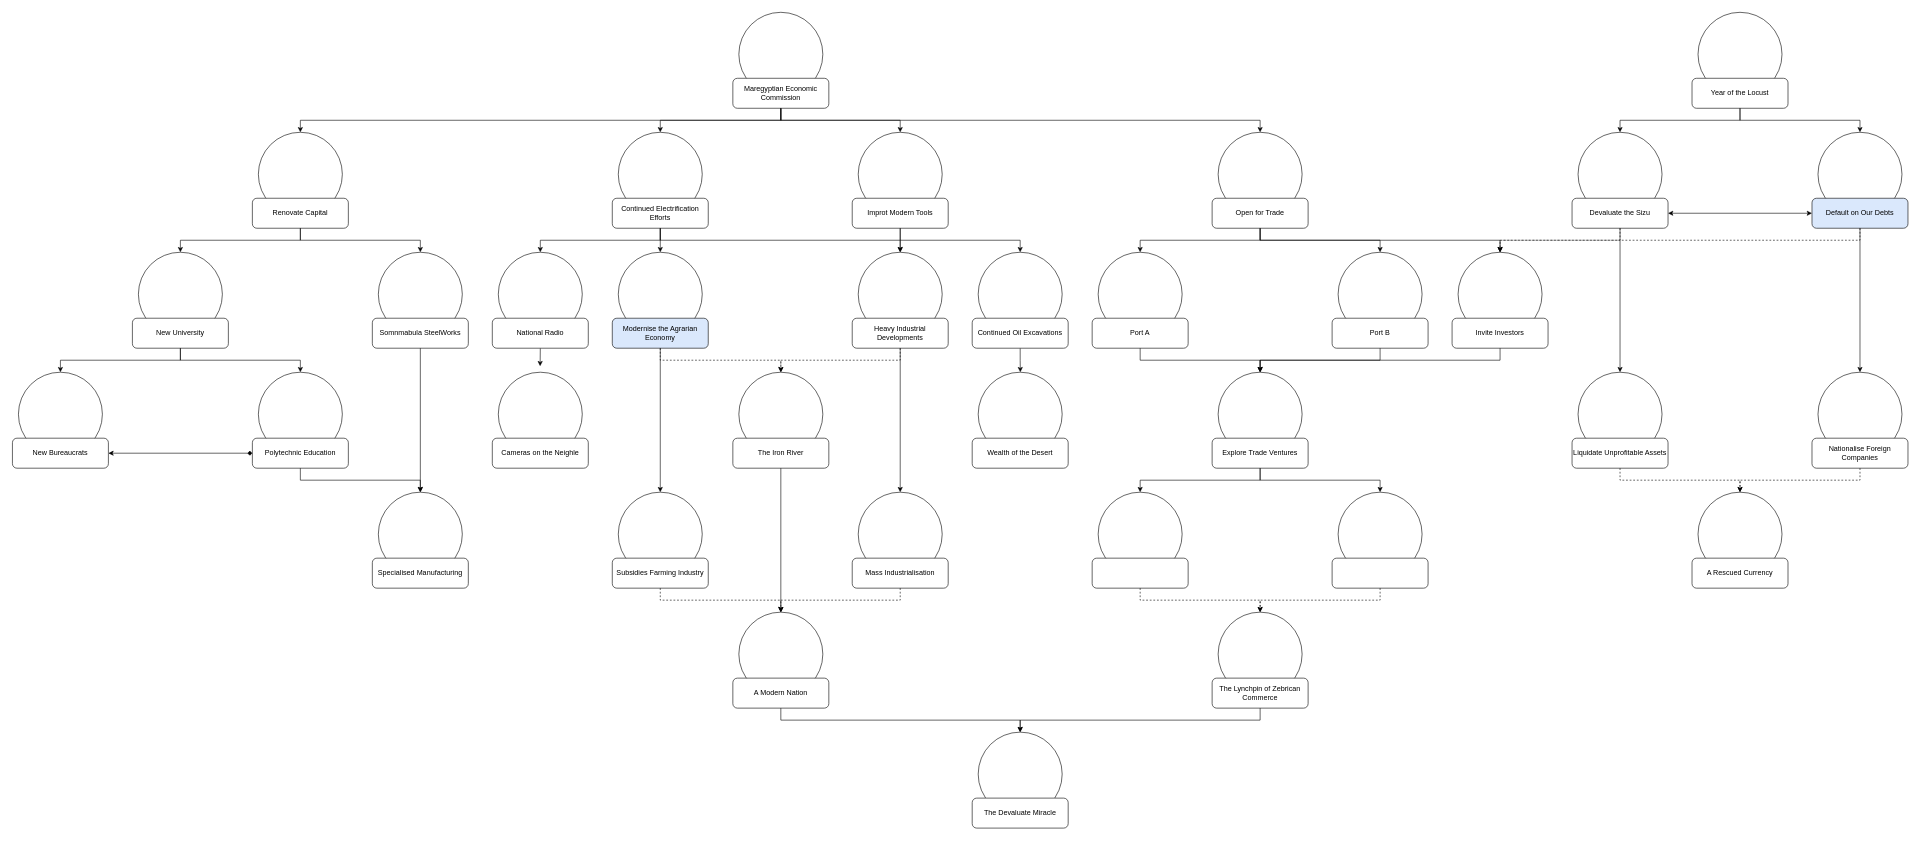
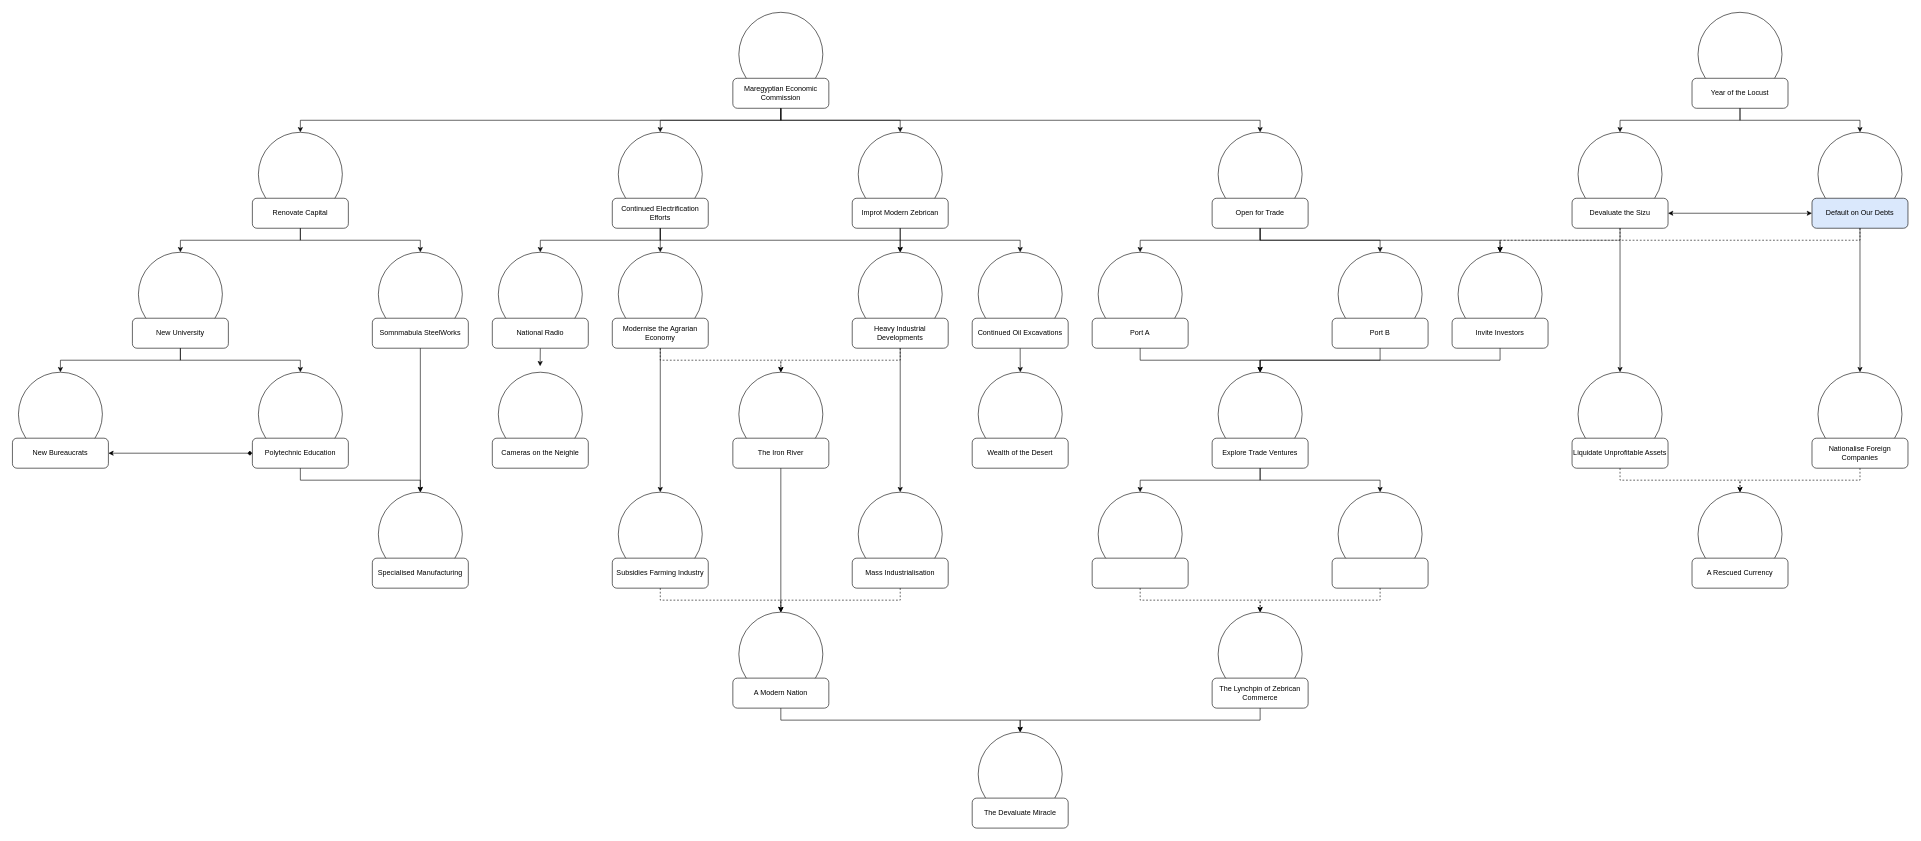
(900, 213) -> (900, 213)
(660, 333) -> (660, 333)
